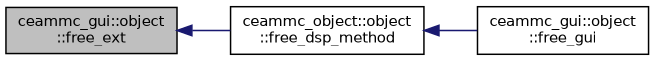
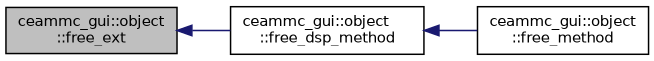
(327, 30) -> (327, 30)
(563, 30) -> (563, 30)
